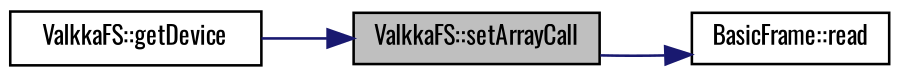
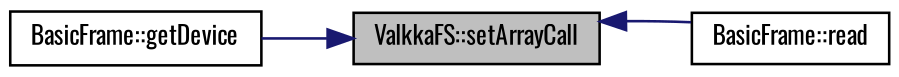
(136, 38) -> (136, 38)
(633, 56) -> (659, 21)
